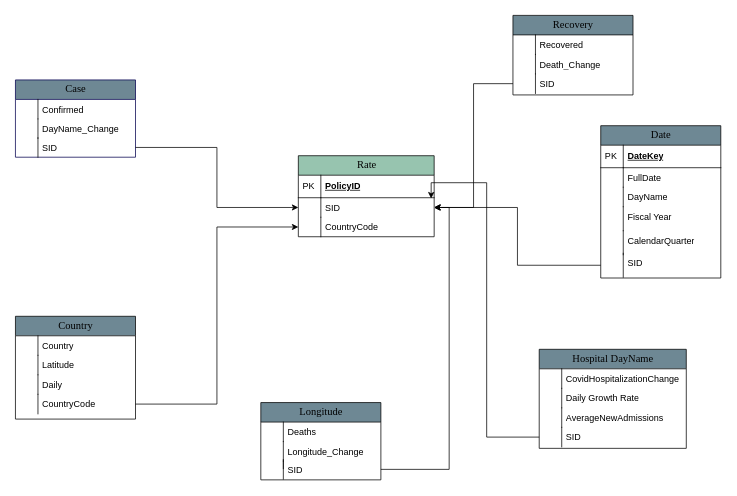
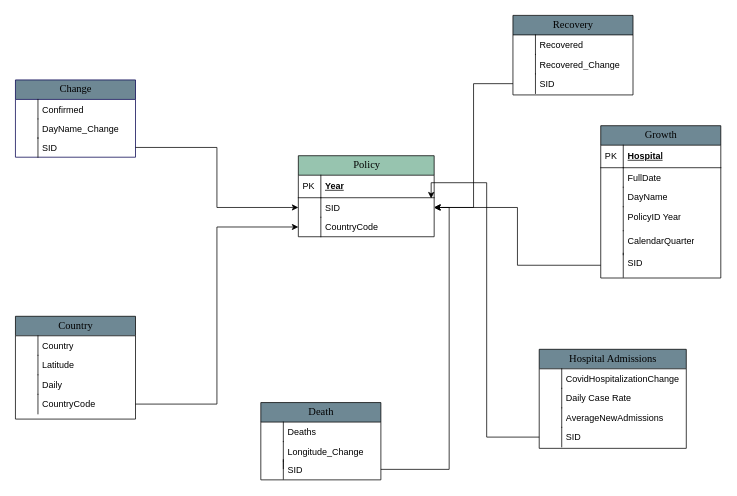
(570, 65) -> (580, 65)
(76, 90) -> (76, 90)
(661, 135) -> (661, 135)
(645, 156) -> (645, 156)
(367, 165) -> (367, 165)
(343, 186) -> (335, 186)
(652, 217) -> (657, 217)
(613, 359) -> (613, 359)
(604, 399) -> (599, 399)
(321, 412) -> (321, 412)
